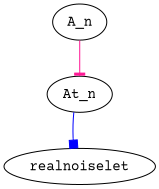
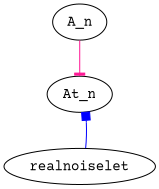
(73, 125) -> (86, 135)
